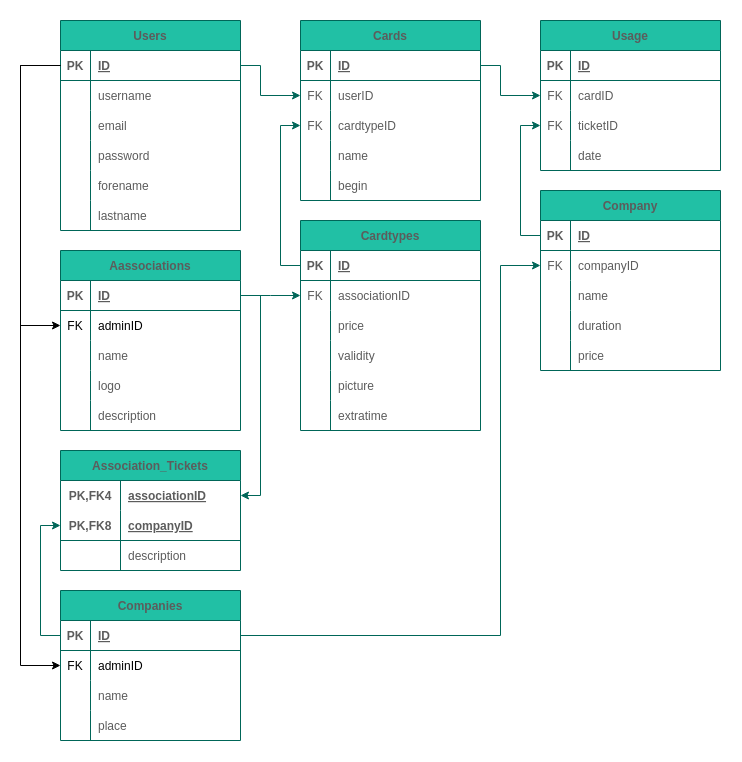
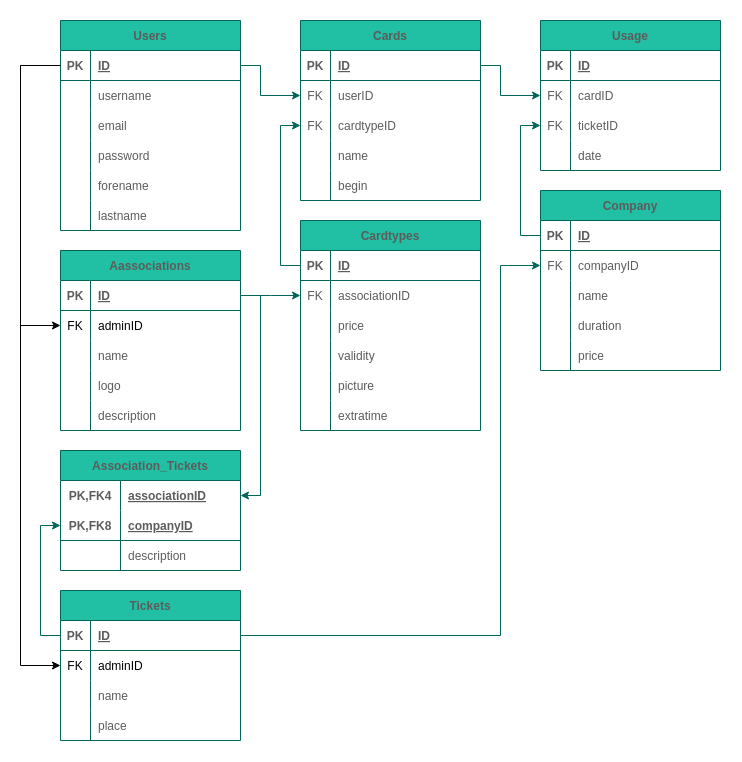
(150, 606) -> (150, 606)
